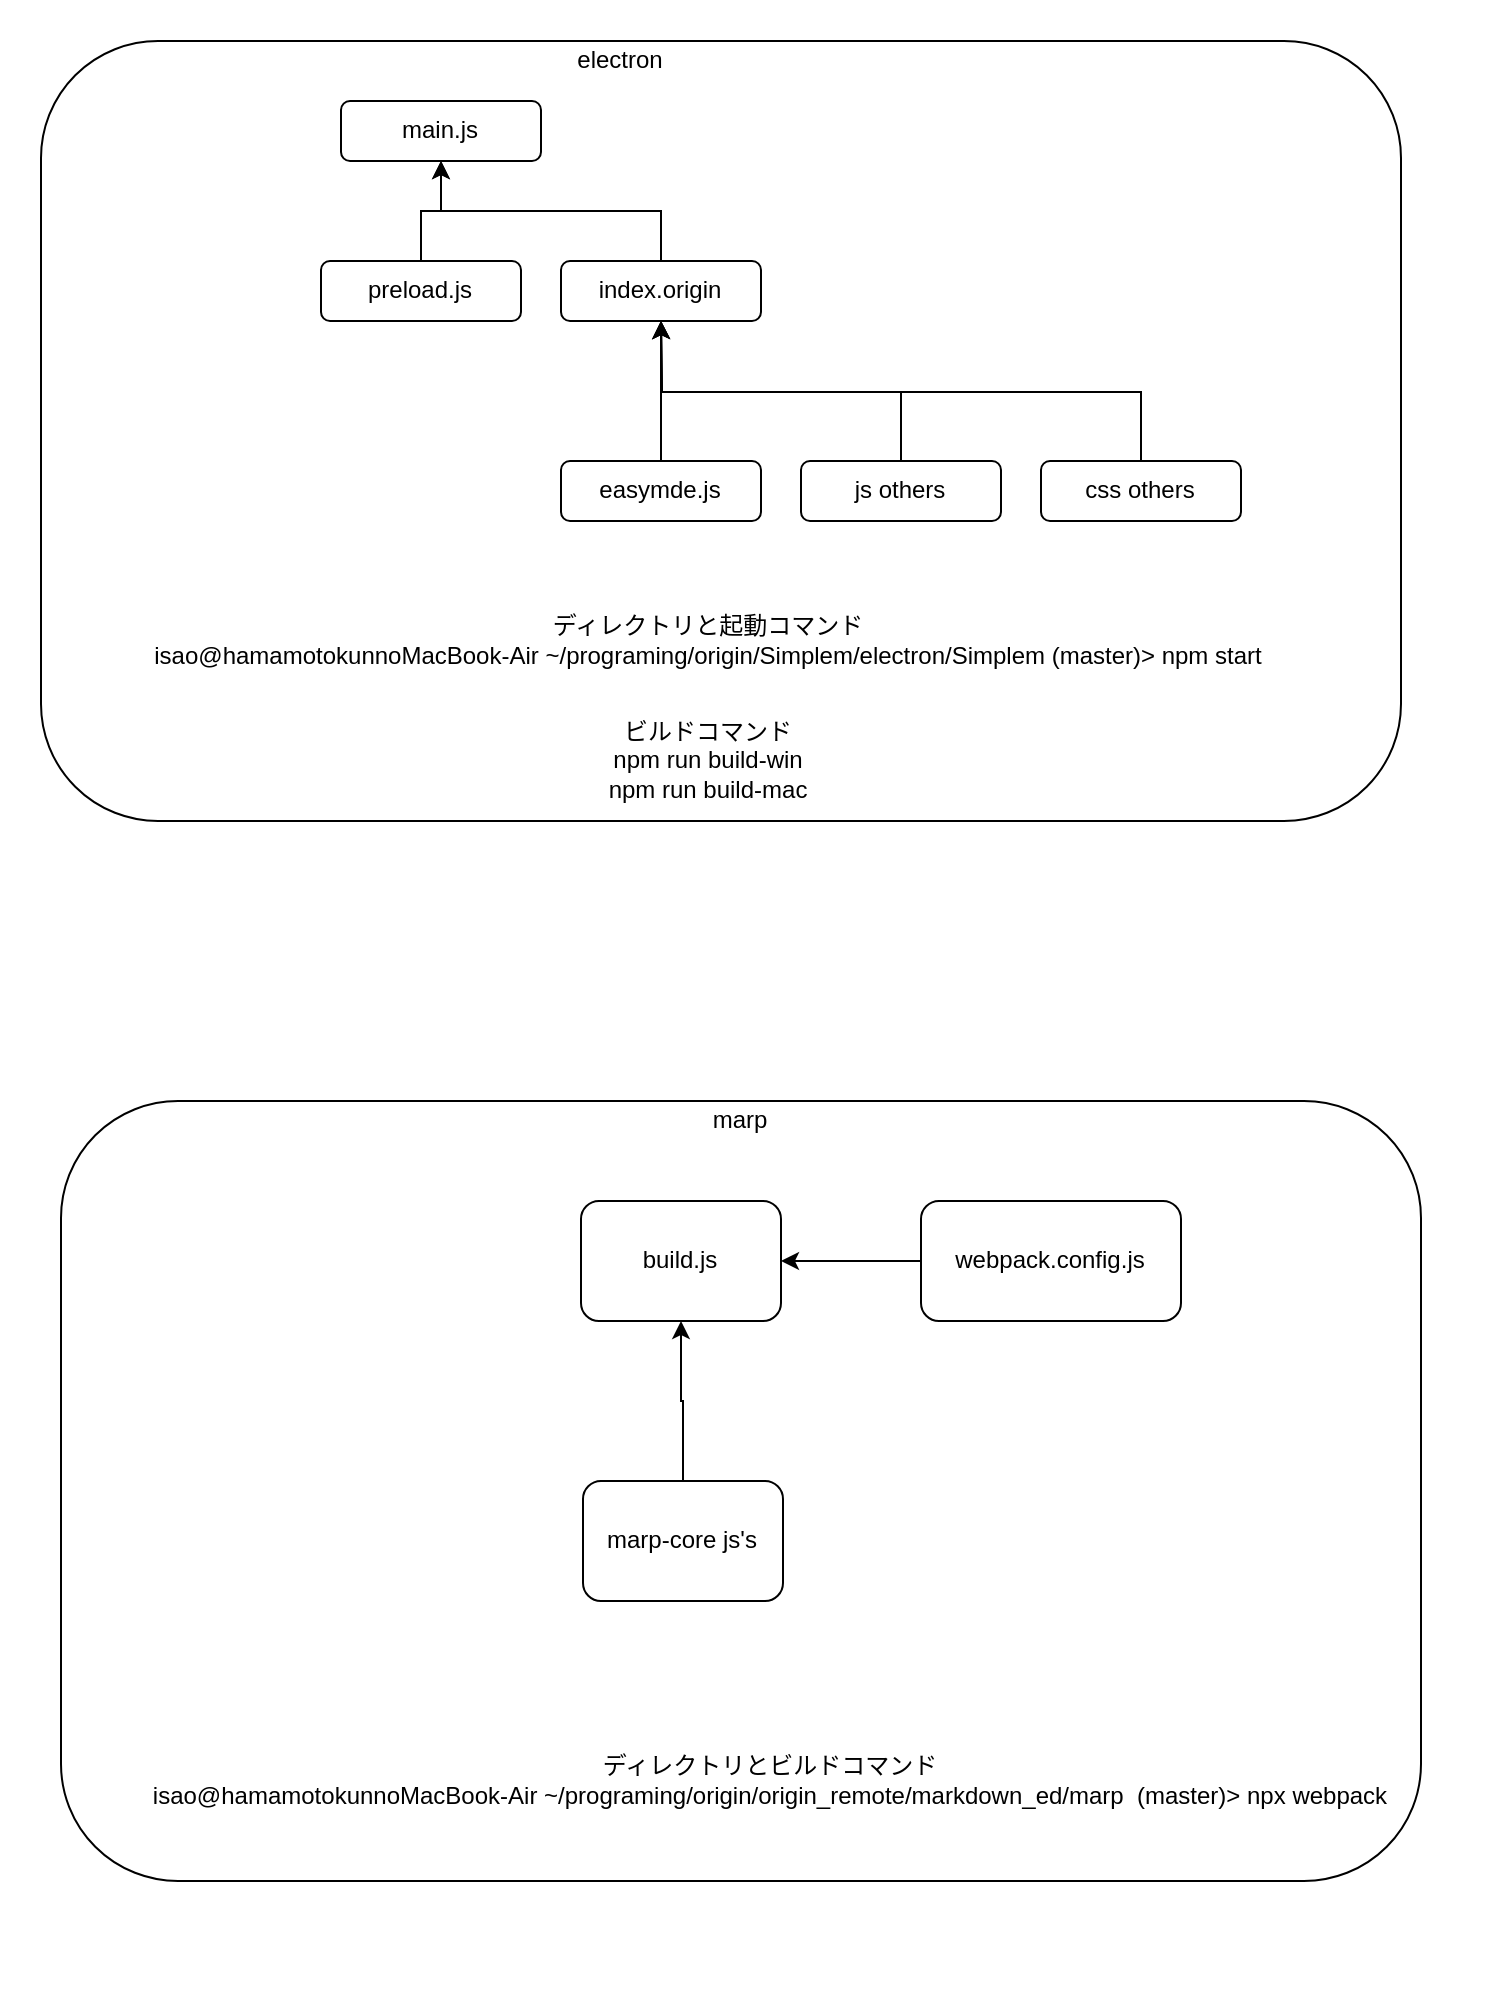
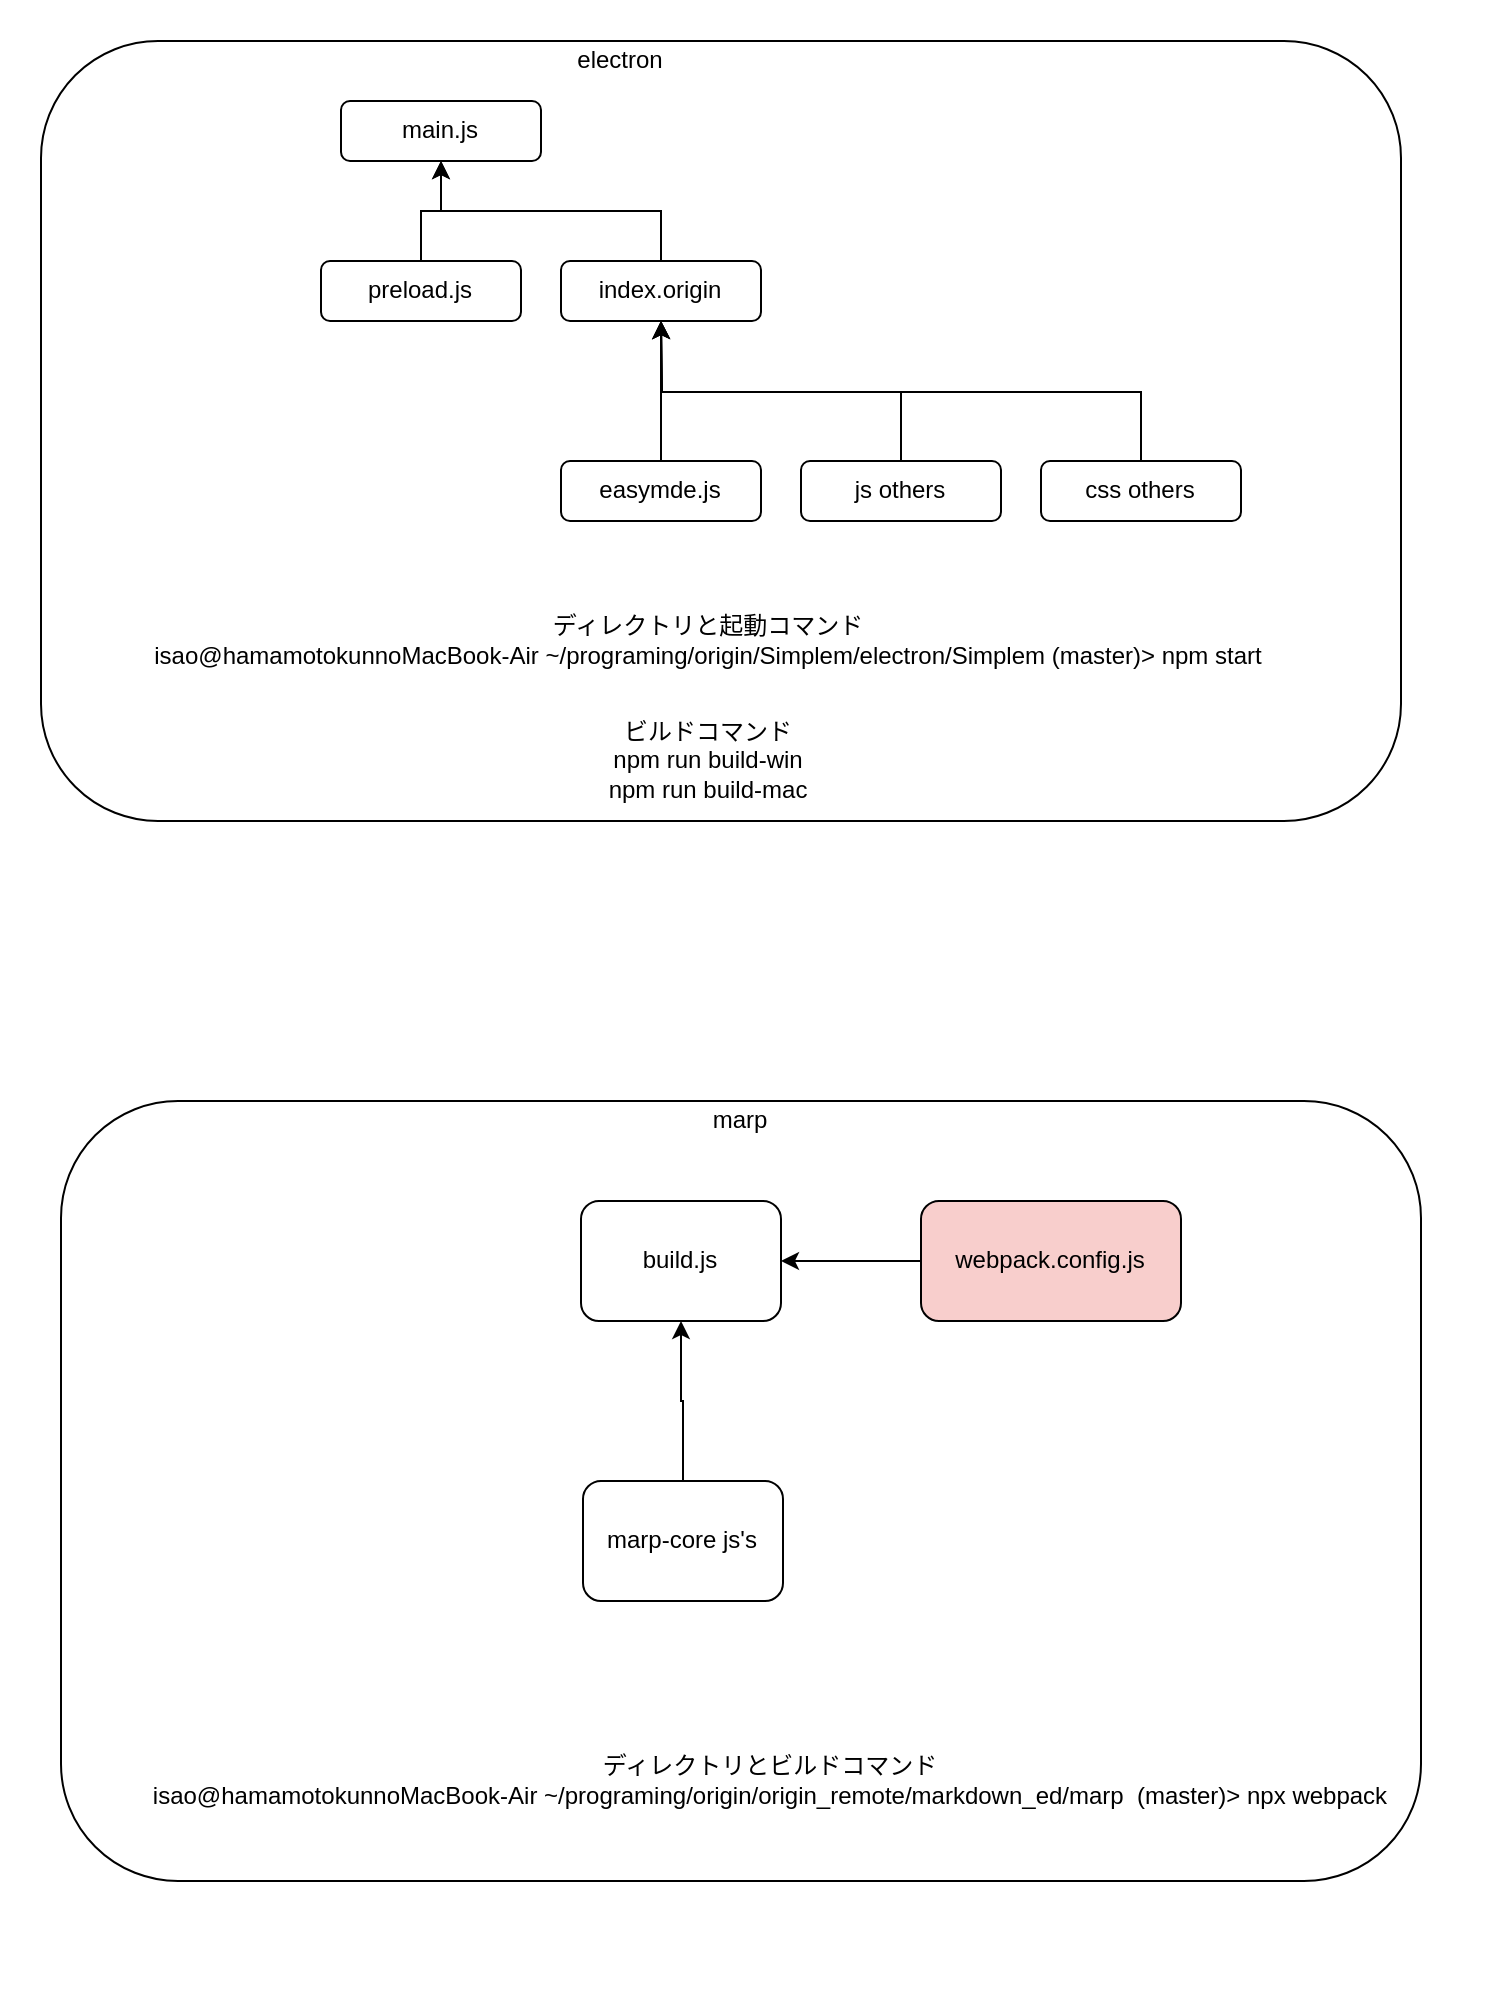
(1051, 1261) -> (1051, 1261)
